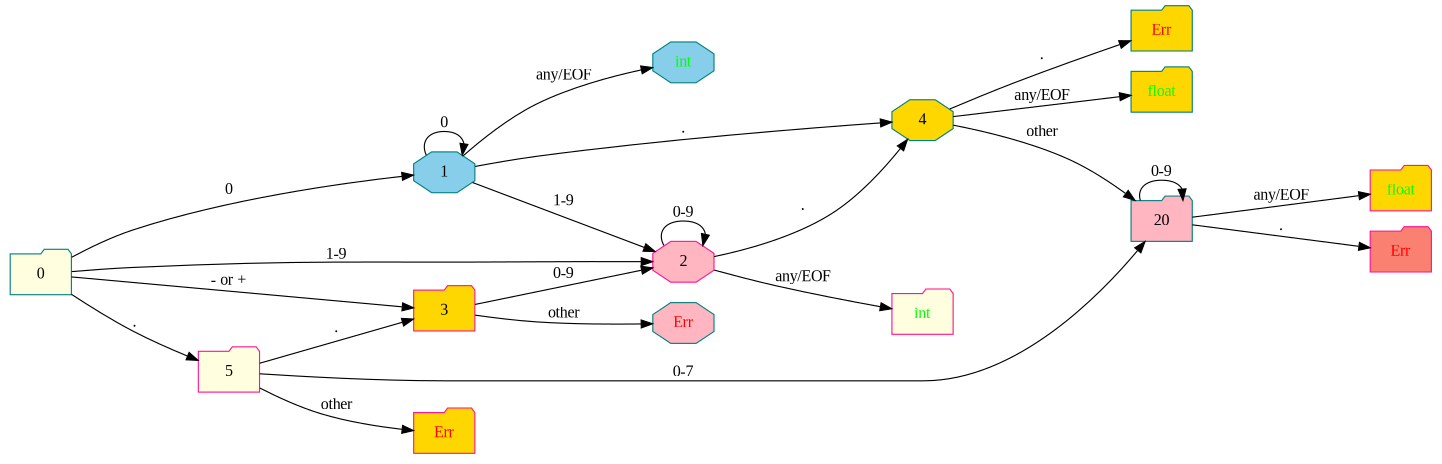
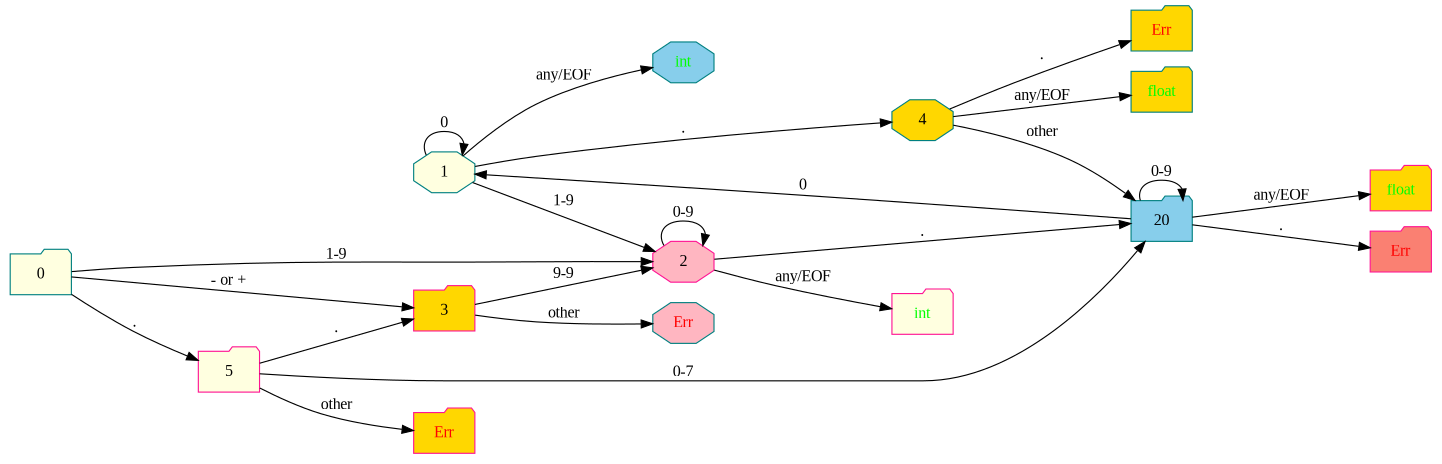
(444, 172) -> (444, 172)
(233, 203) -> (809, 196)
(818, 221) -> (917, 242)
(1162, 221) -> (1162, 221)
(564, 274) -> (564, 274)
